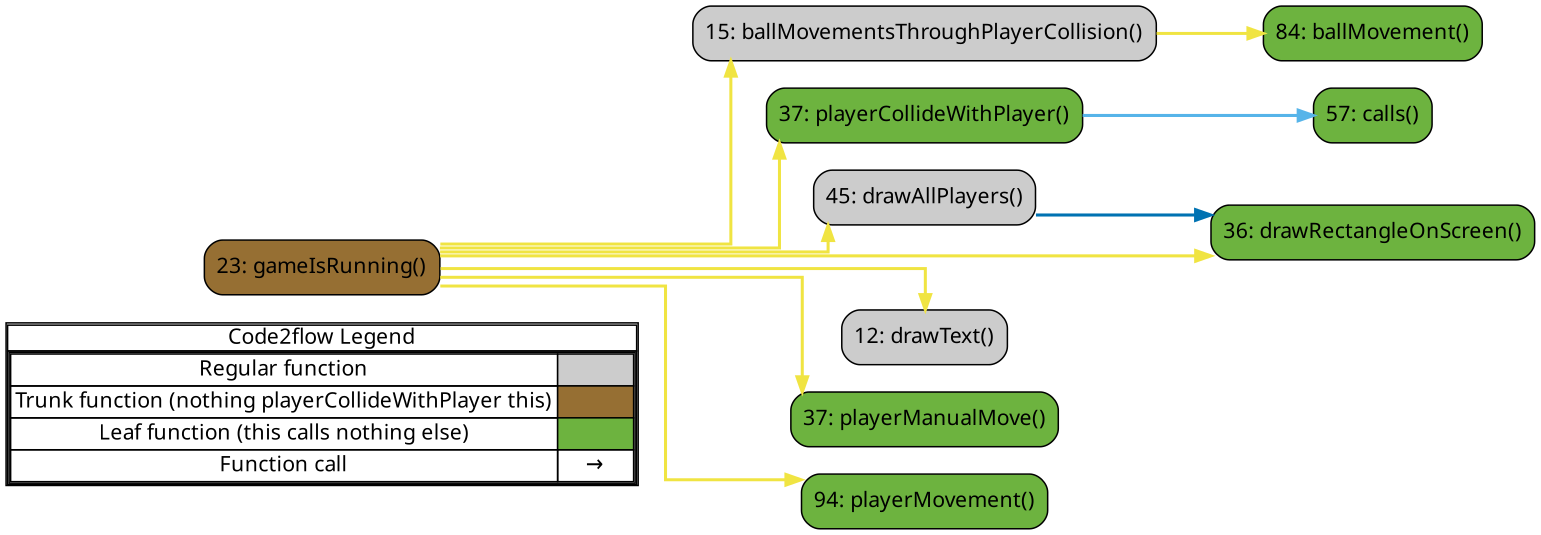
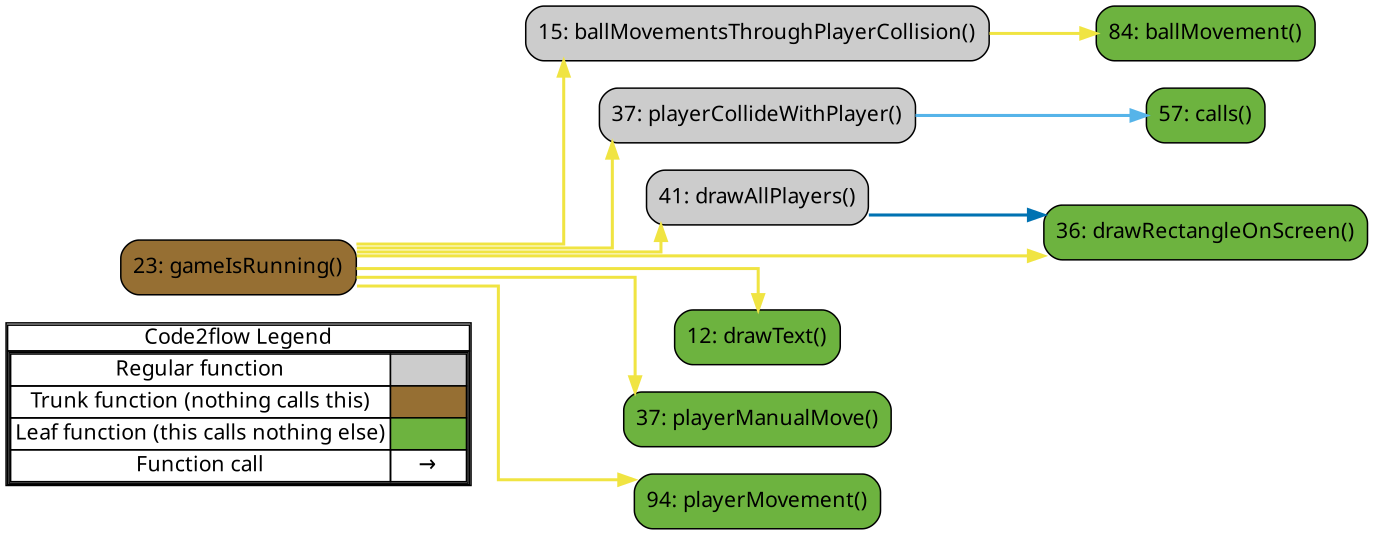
(925, 115) -> (757, 115)
(925, 198) -> (757, 198)
(925, 337) -> (757, 337)
(284, 401) -> (201, 401)
